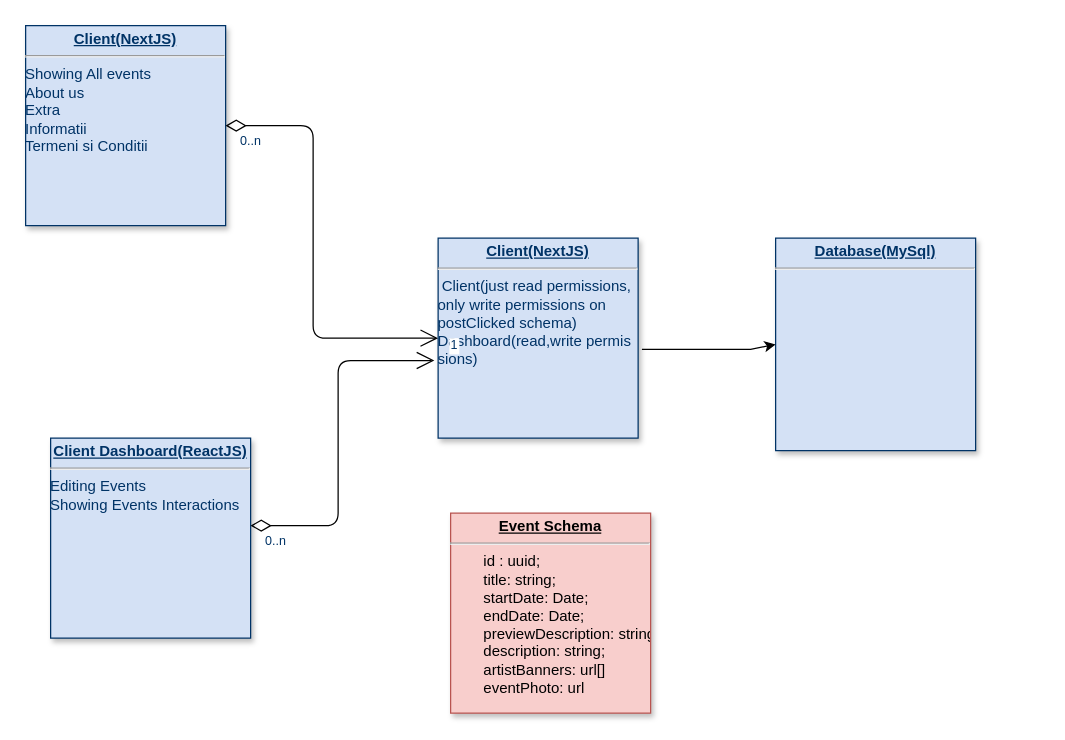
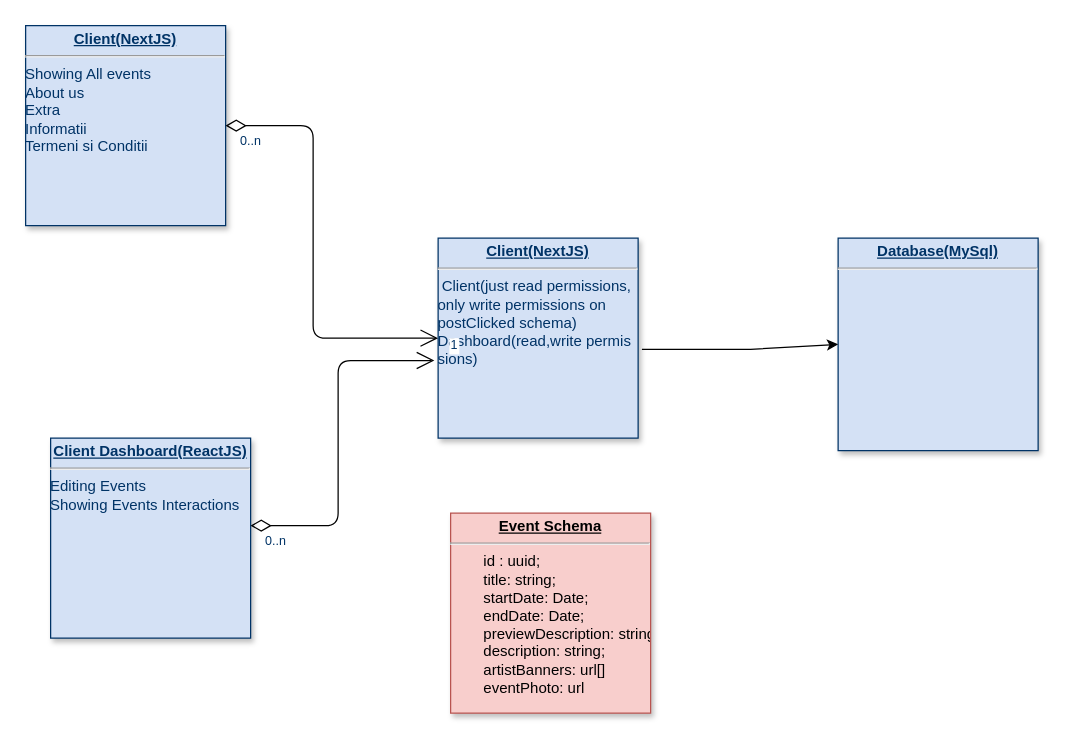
(876, 344) -> (938, 344)
